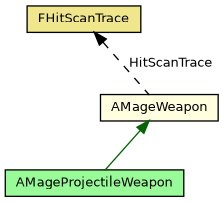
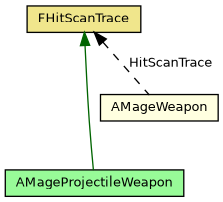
(123, 150) -> (88, 108)
